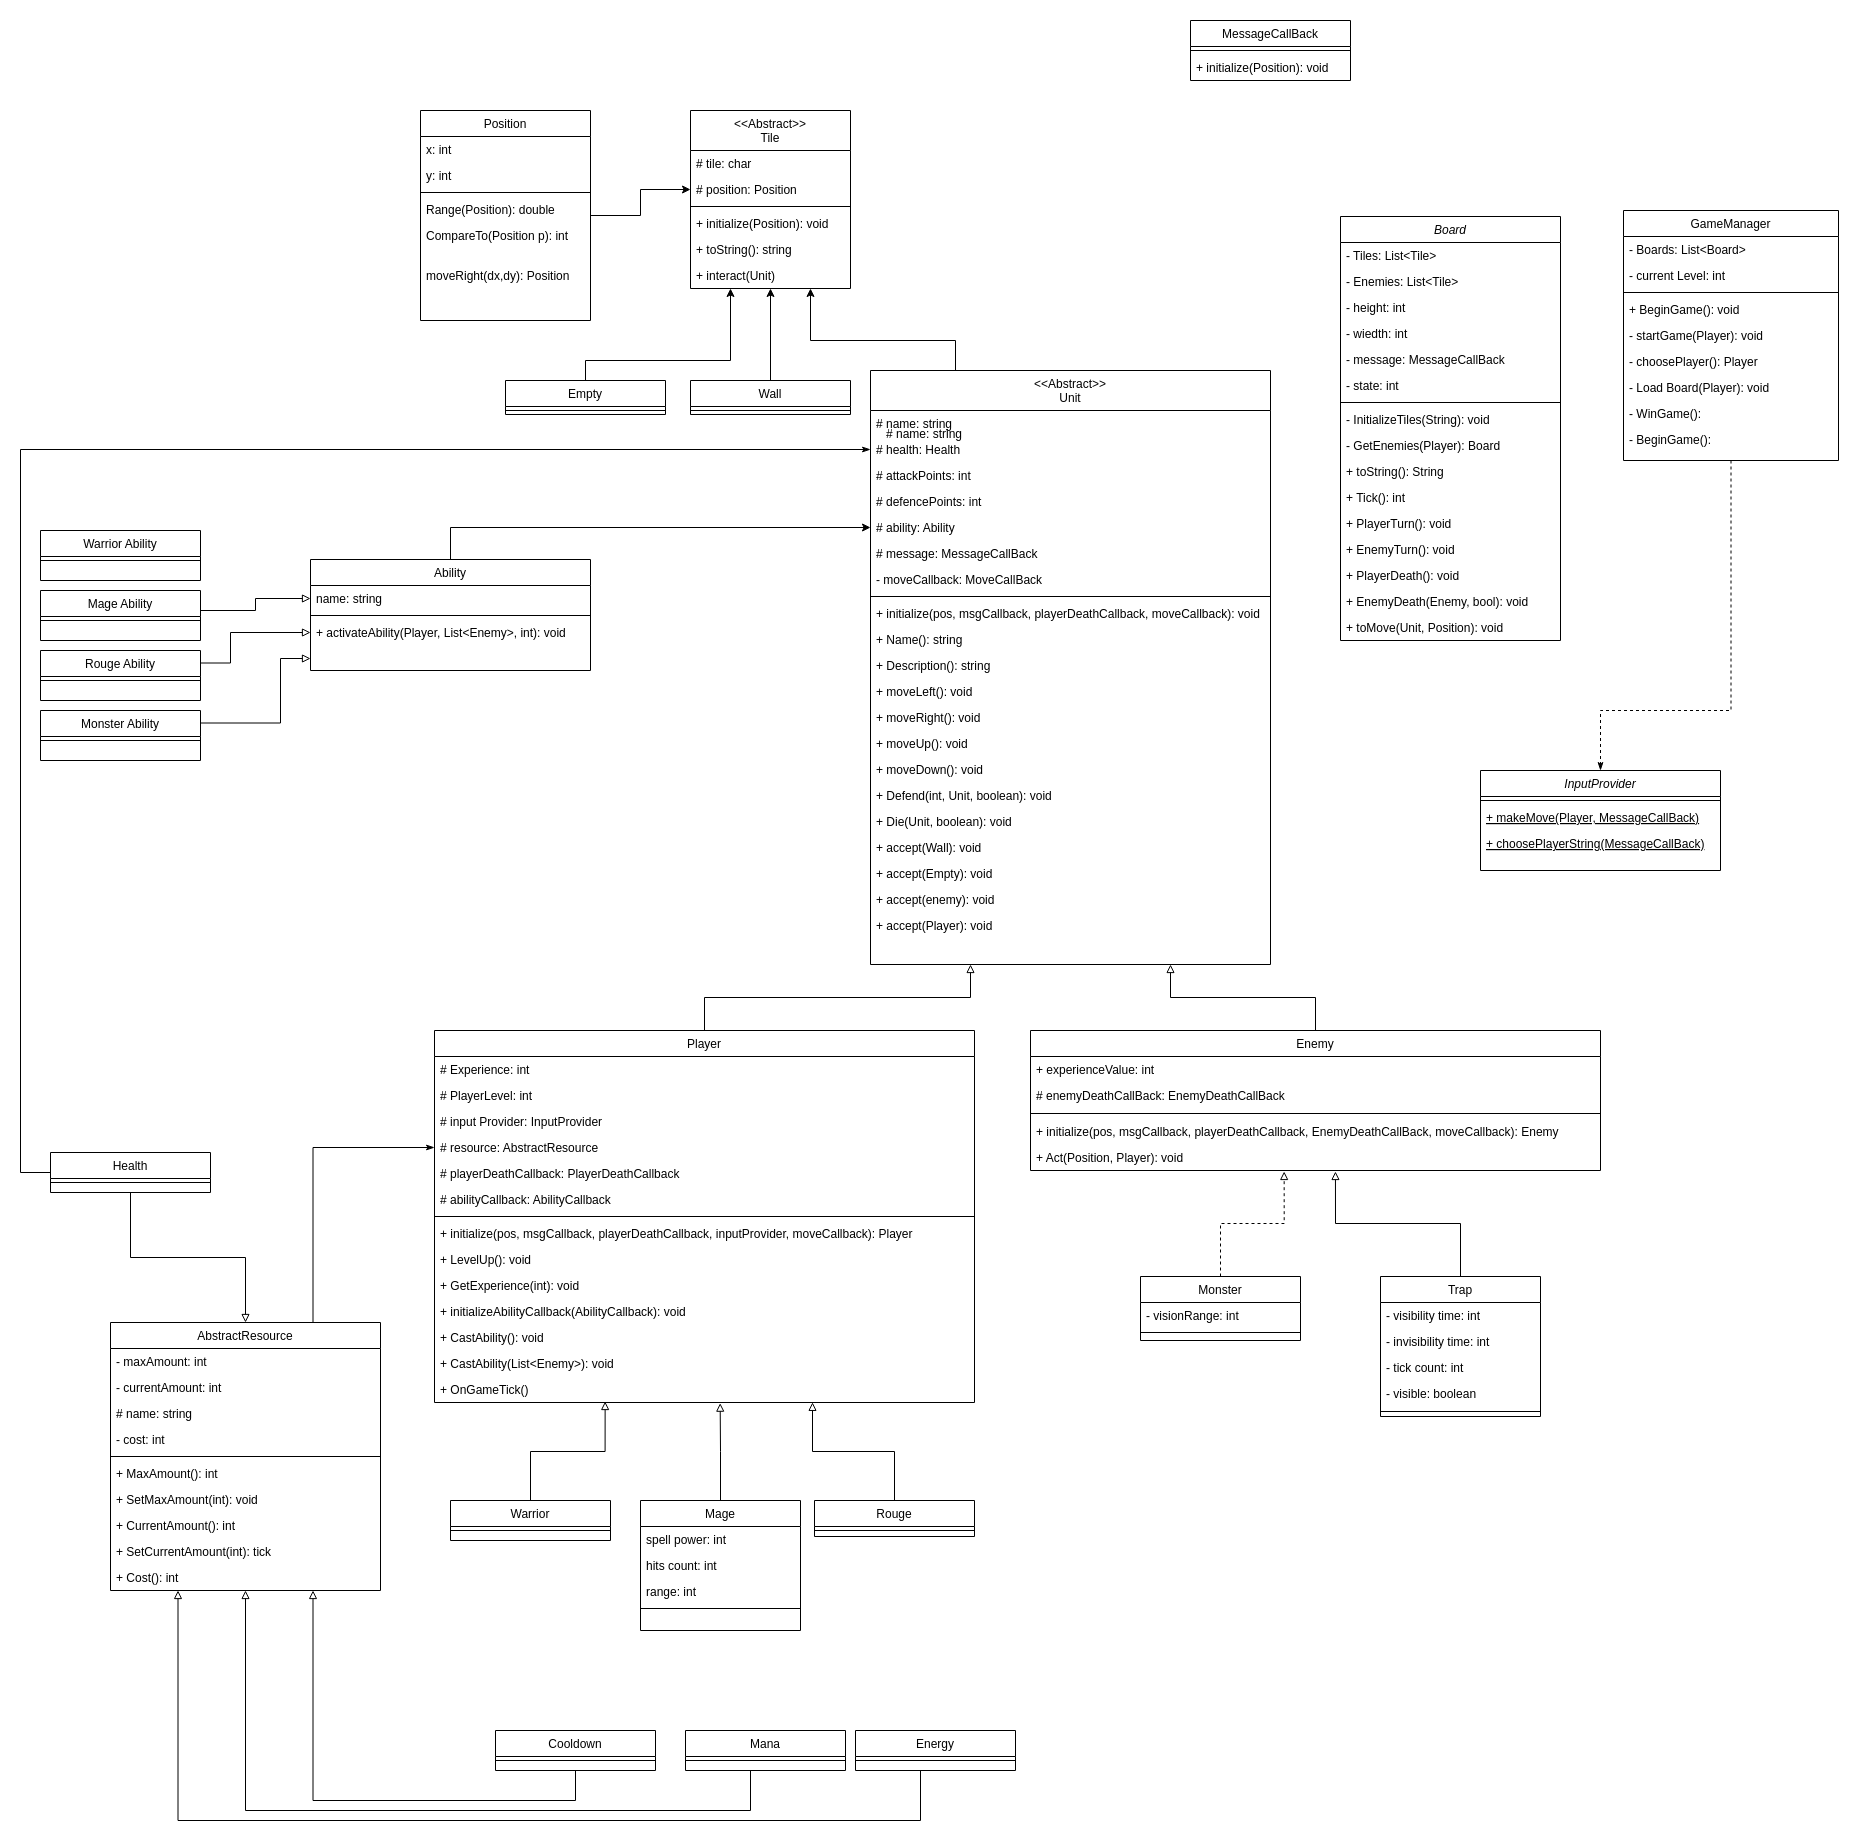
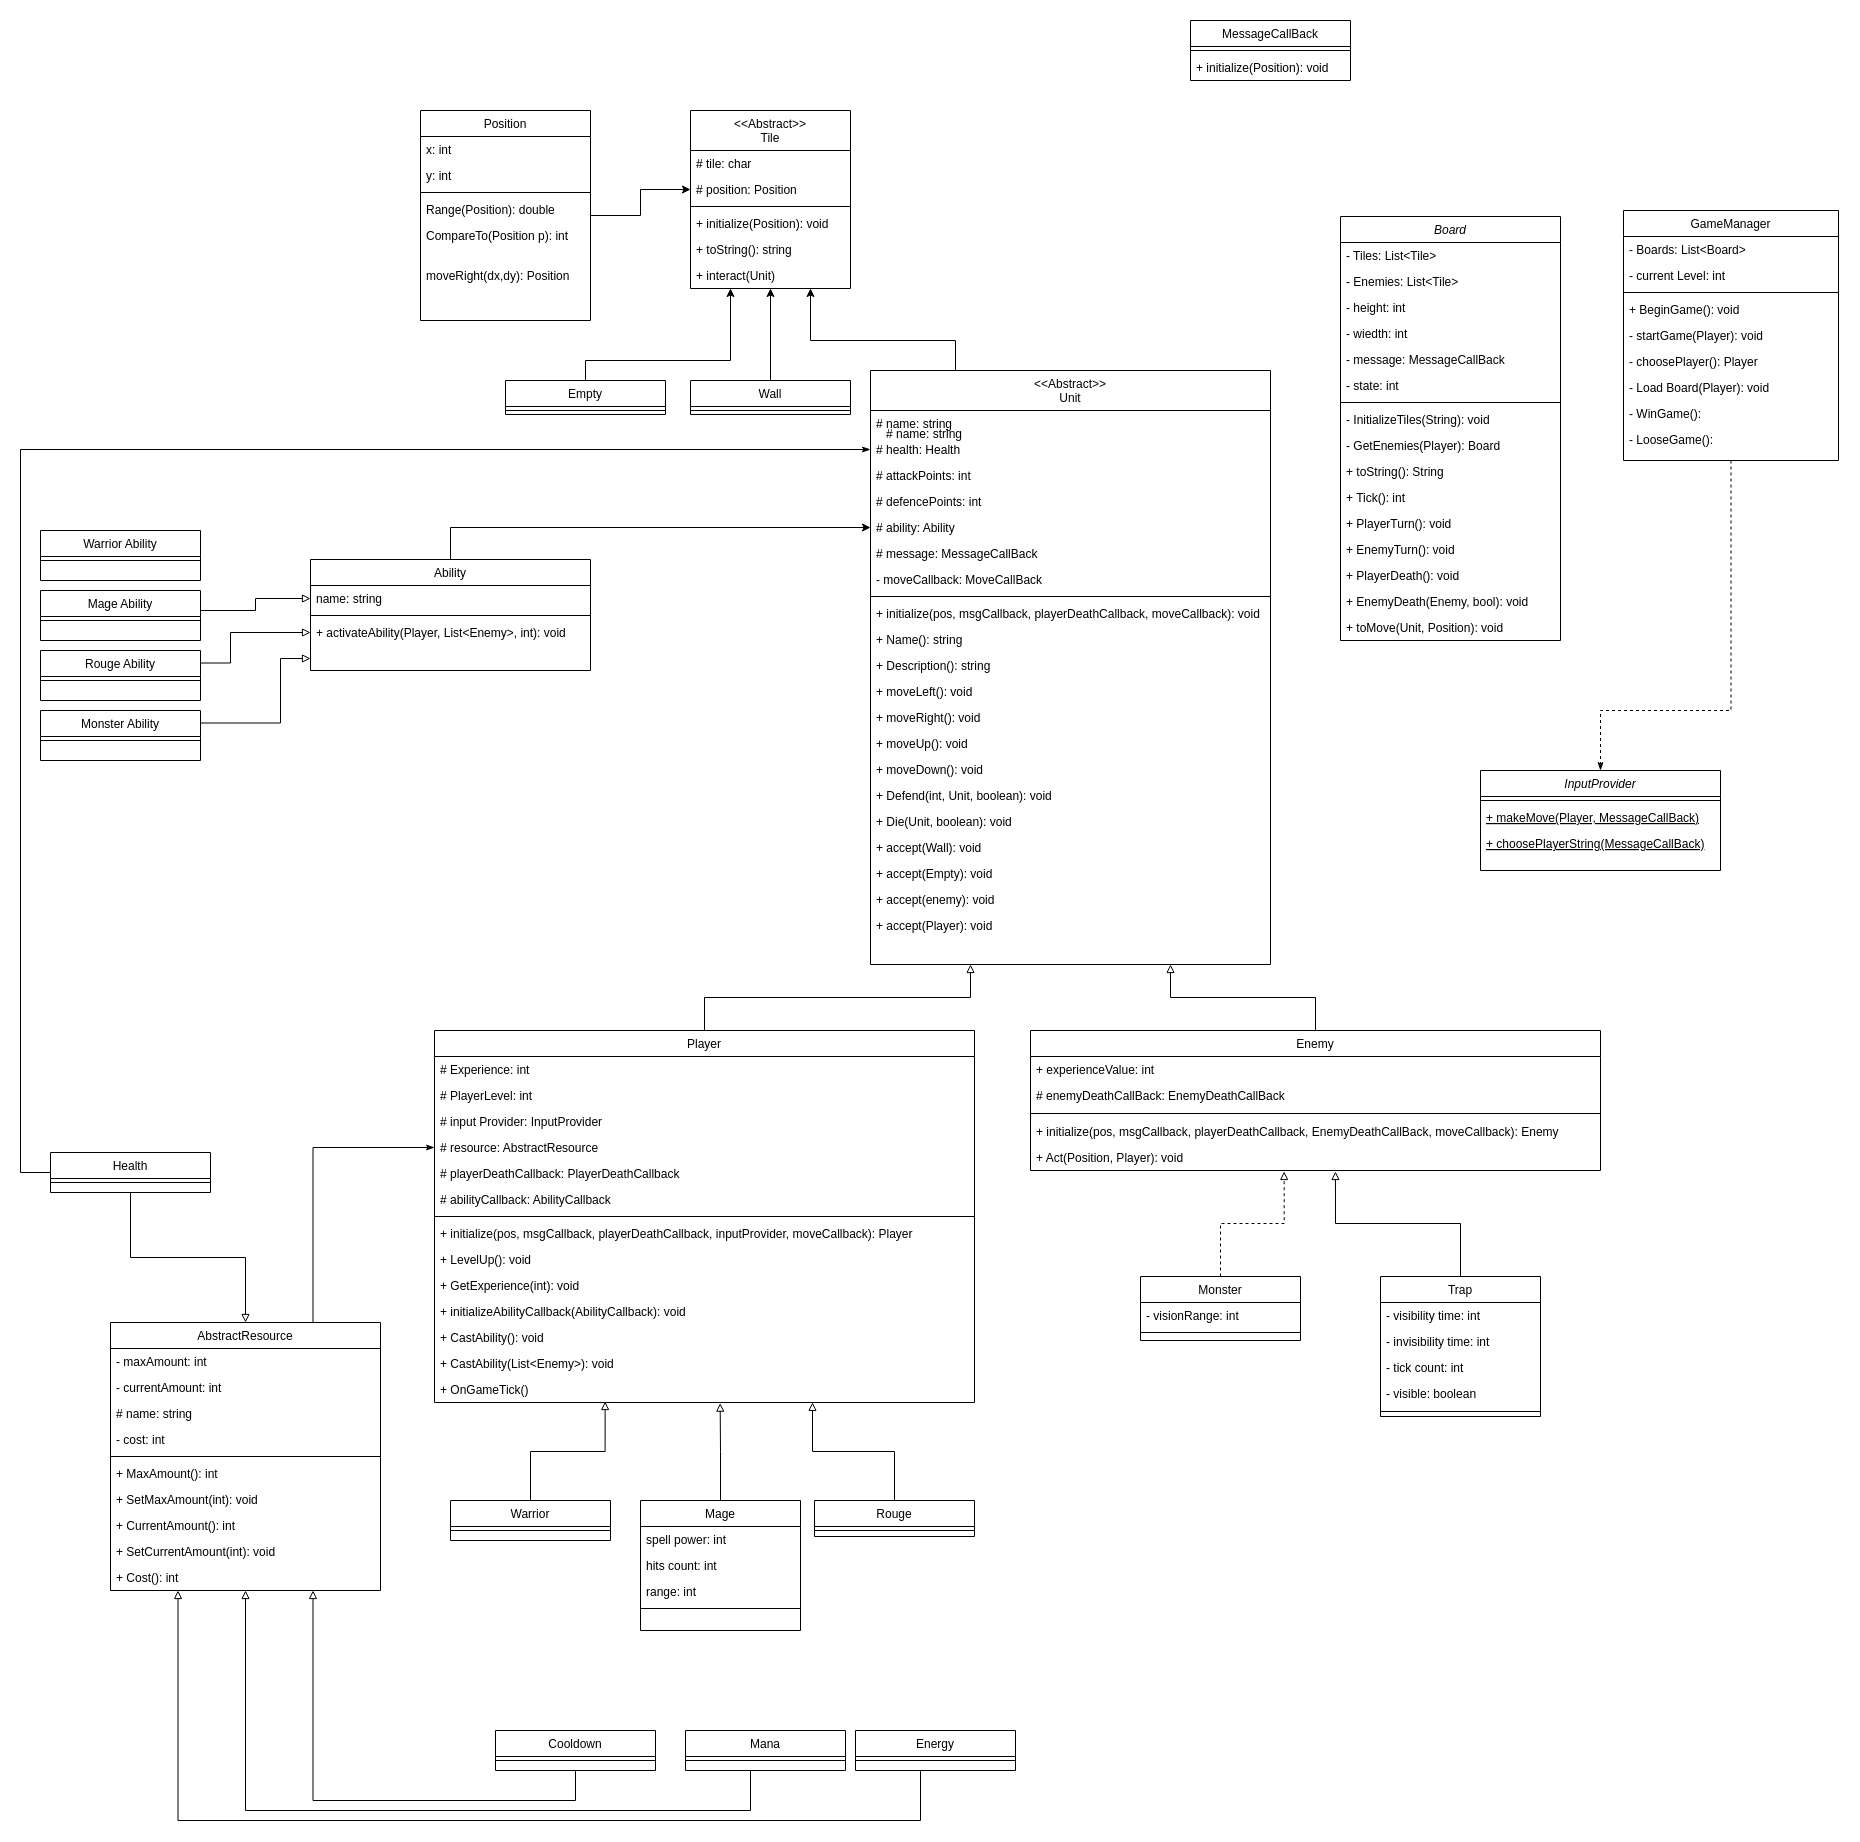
(1671, 440) -> (1673, 440)
(206, 1552) -> (206, 1552)
